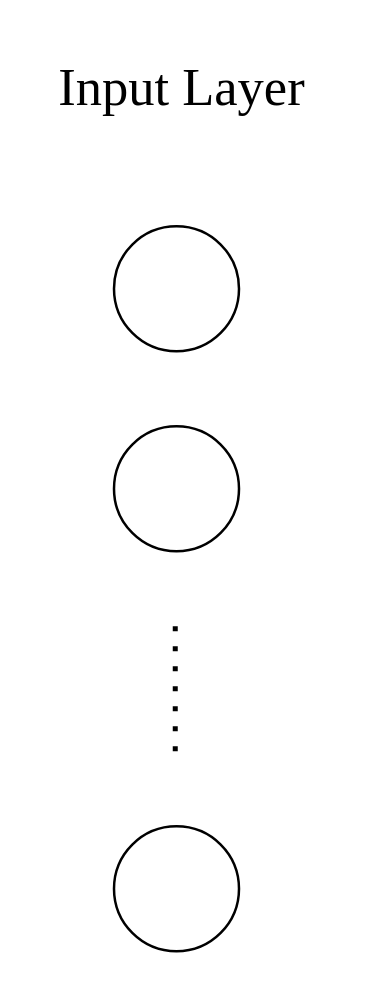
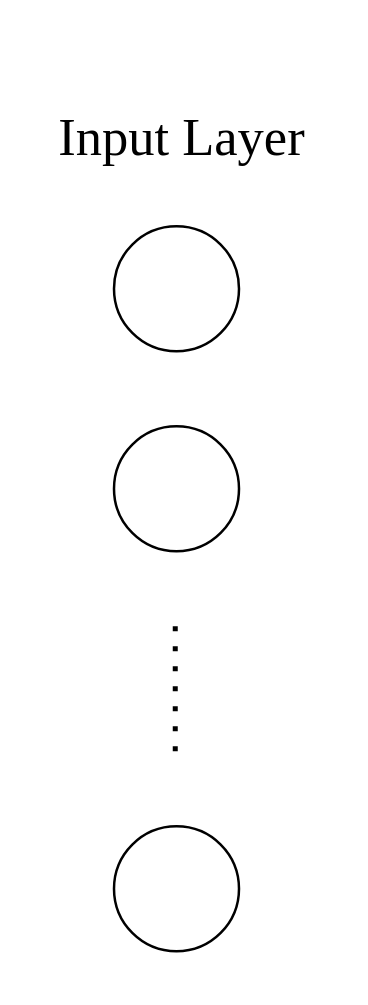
(183, 89) -> (183, 139)
